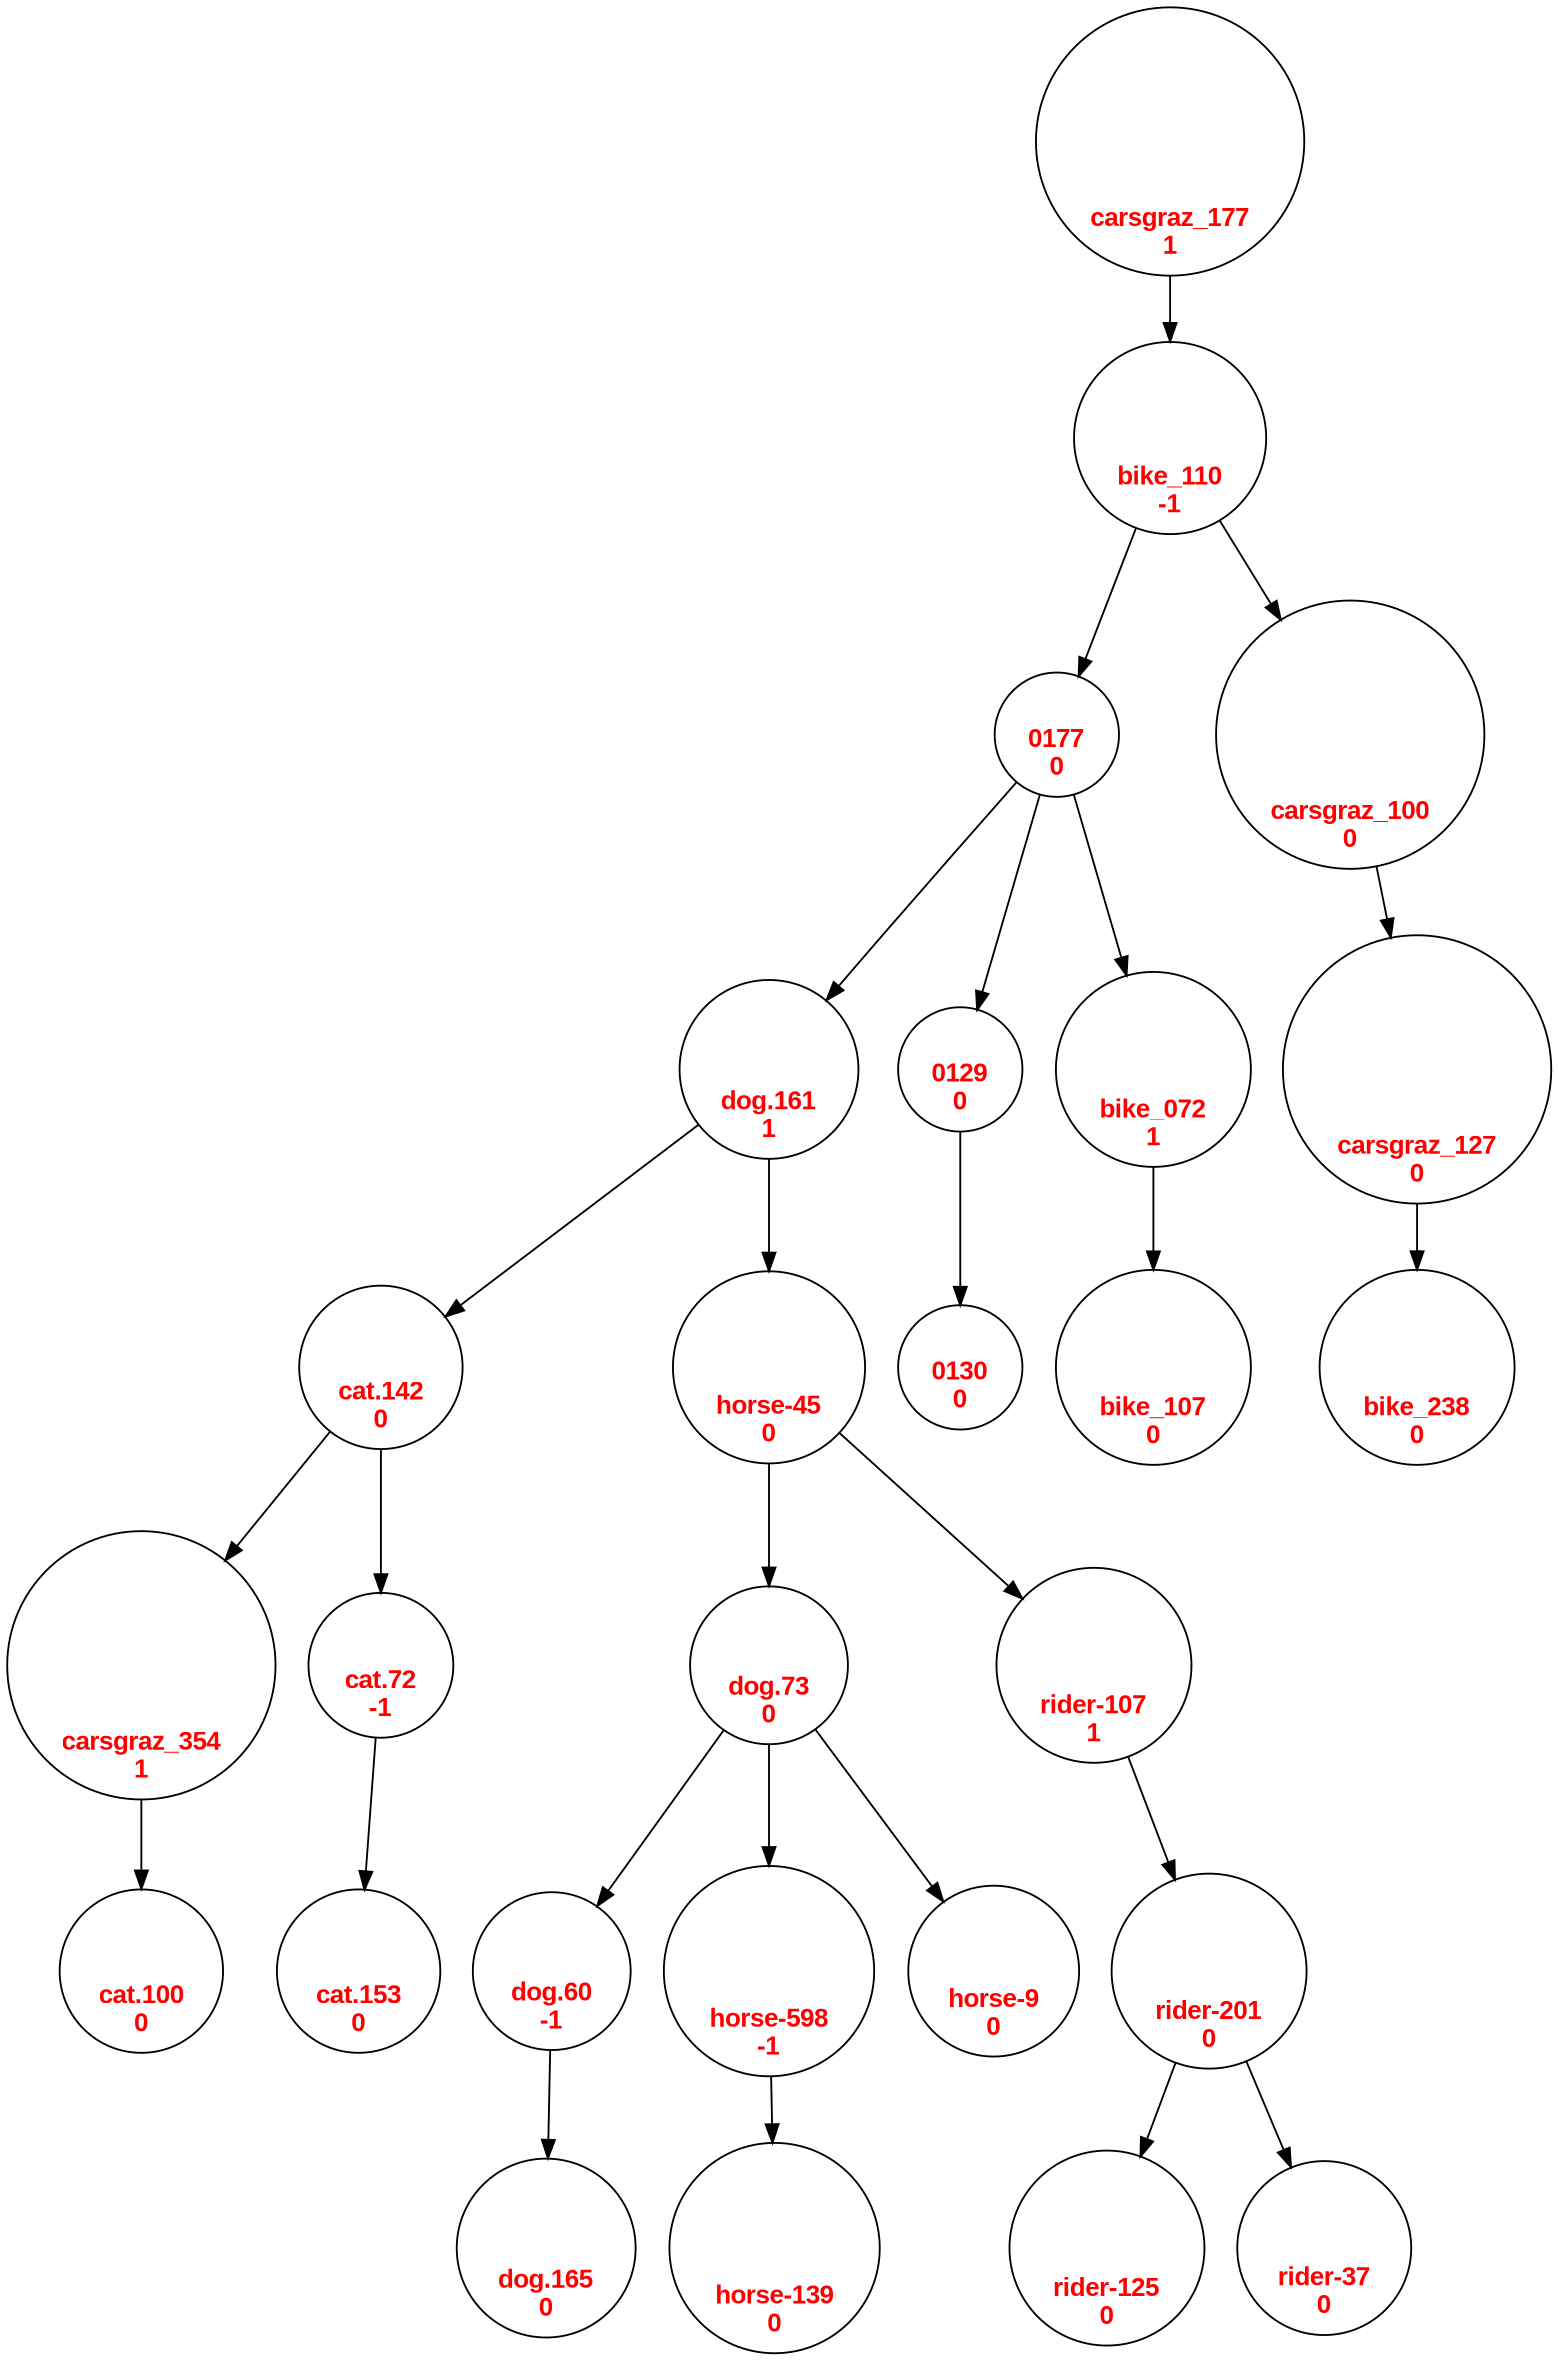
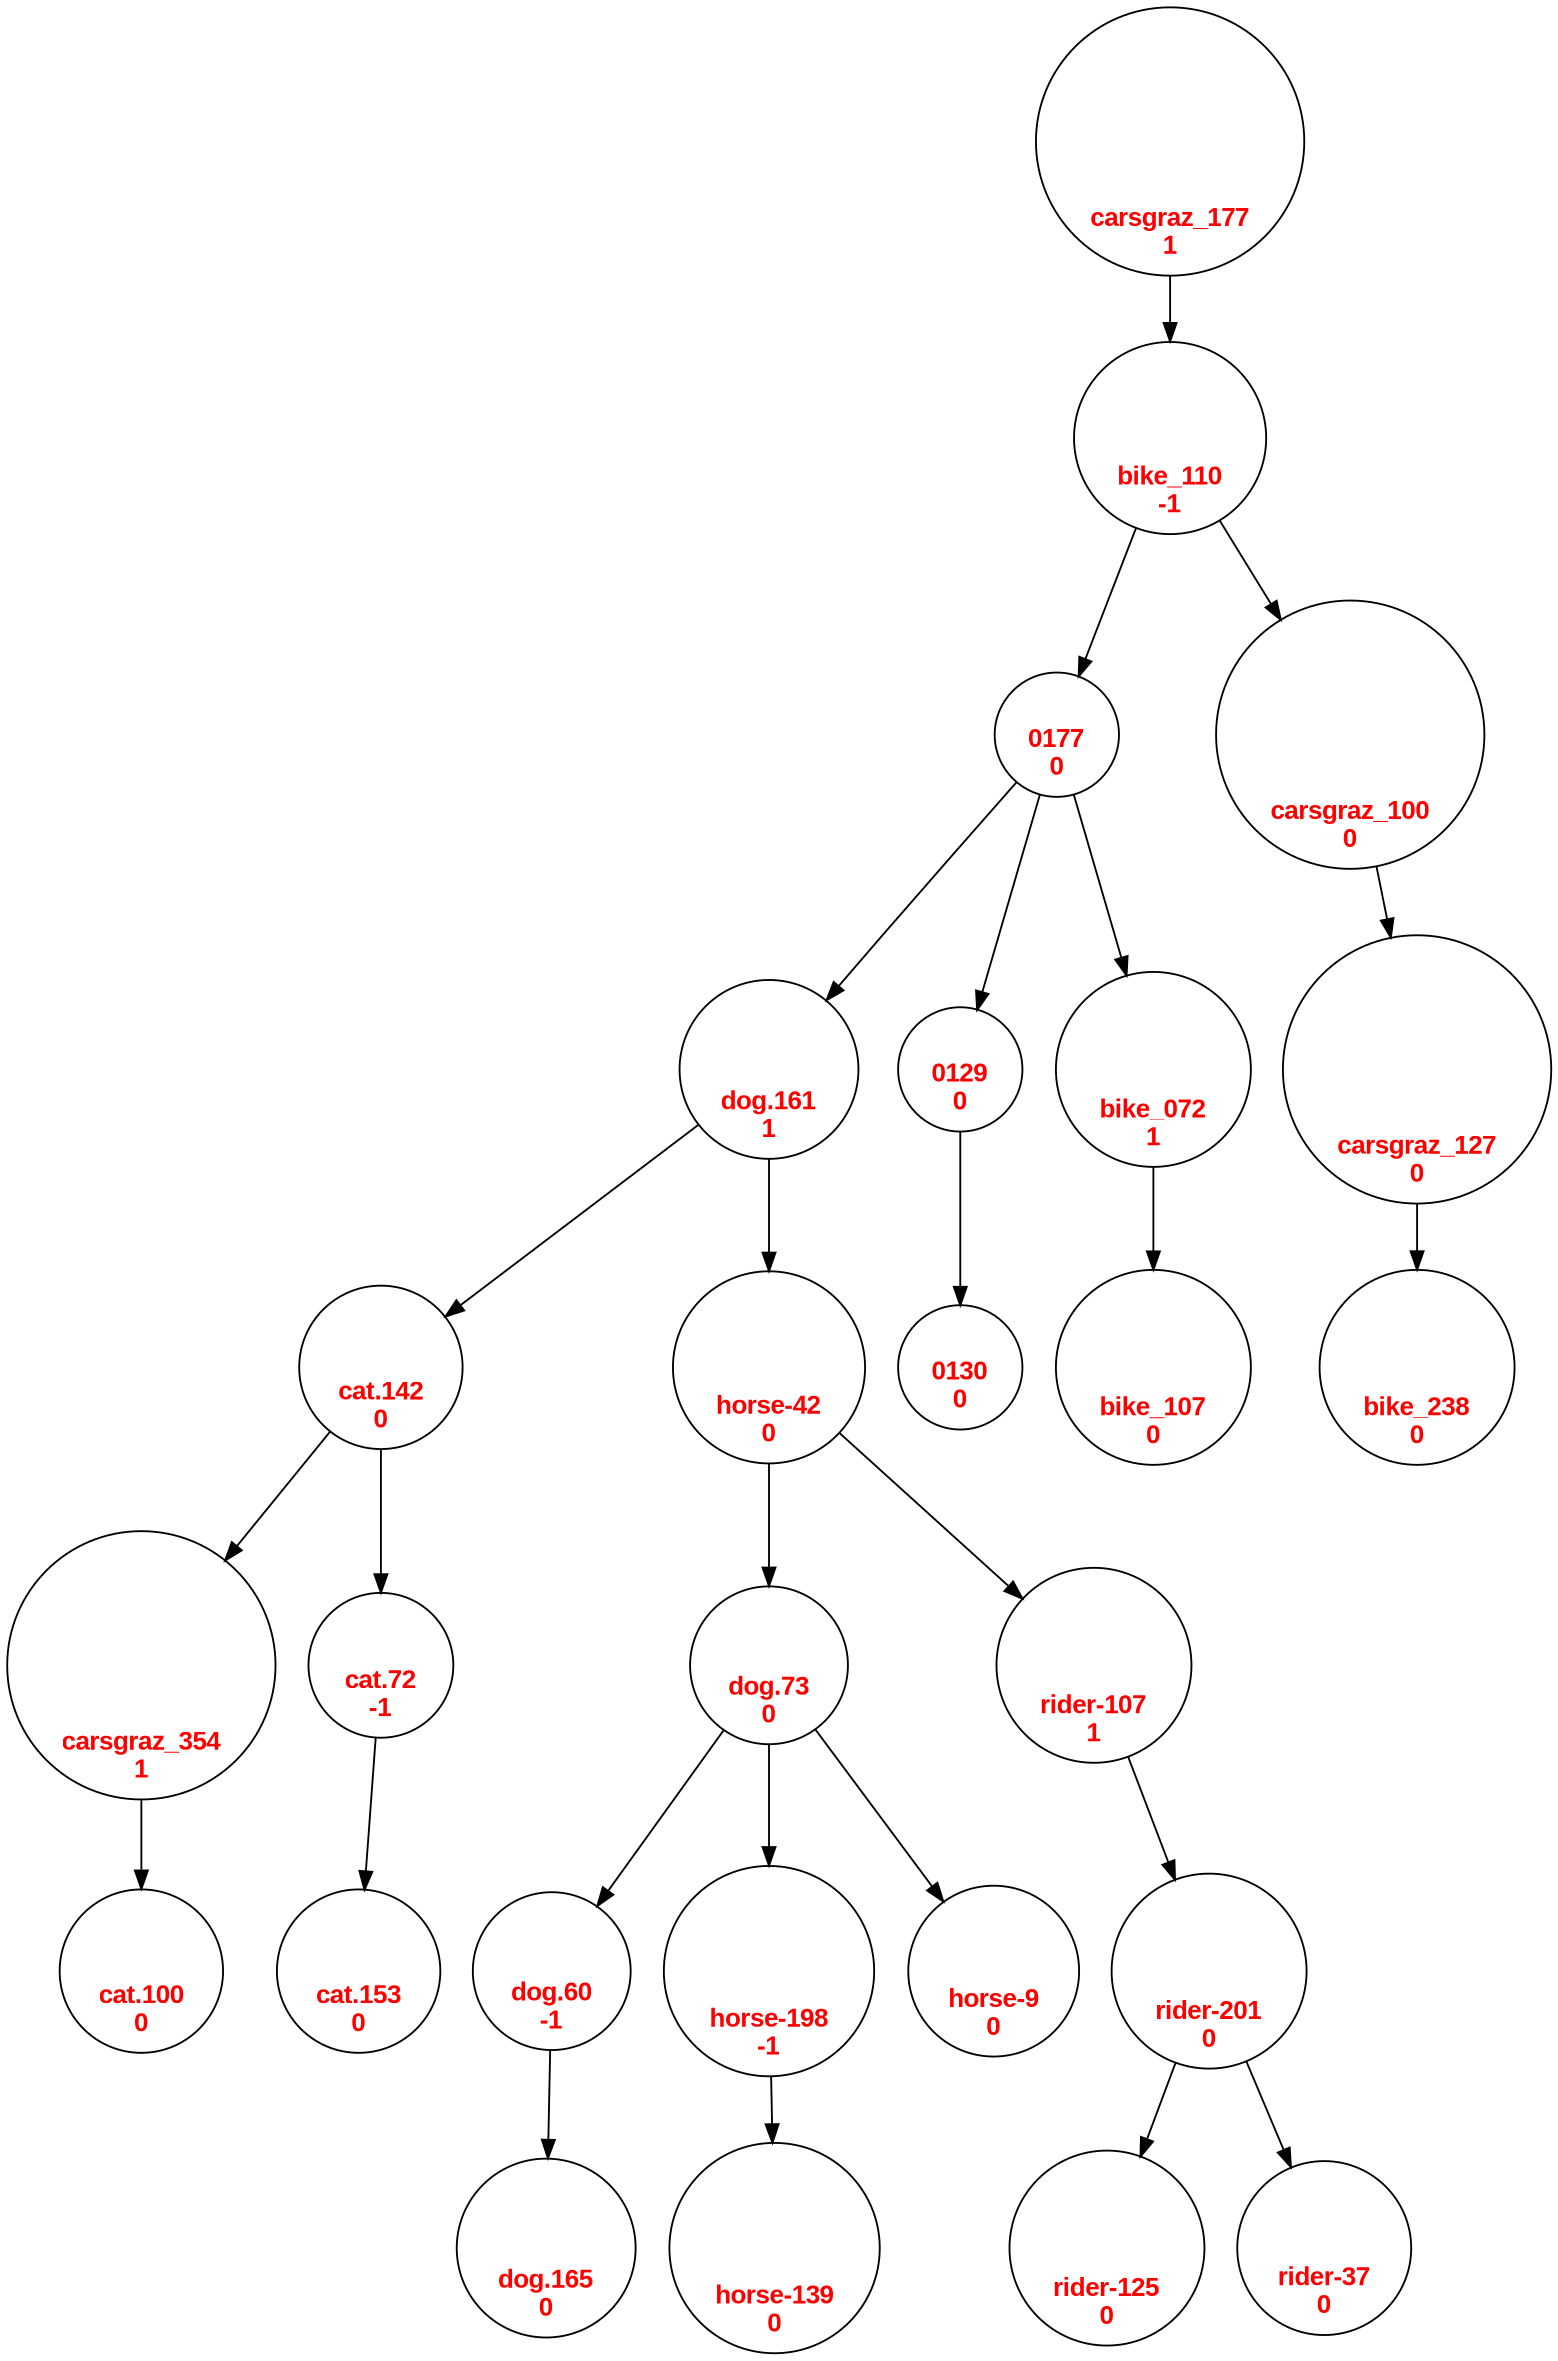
(769, 1367) -> (769, 1367)
(769, 1971) -> (769, 1971)
